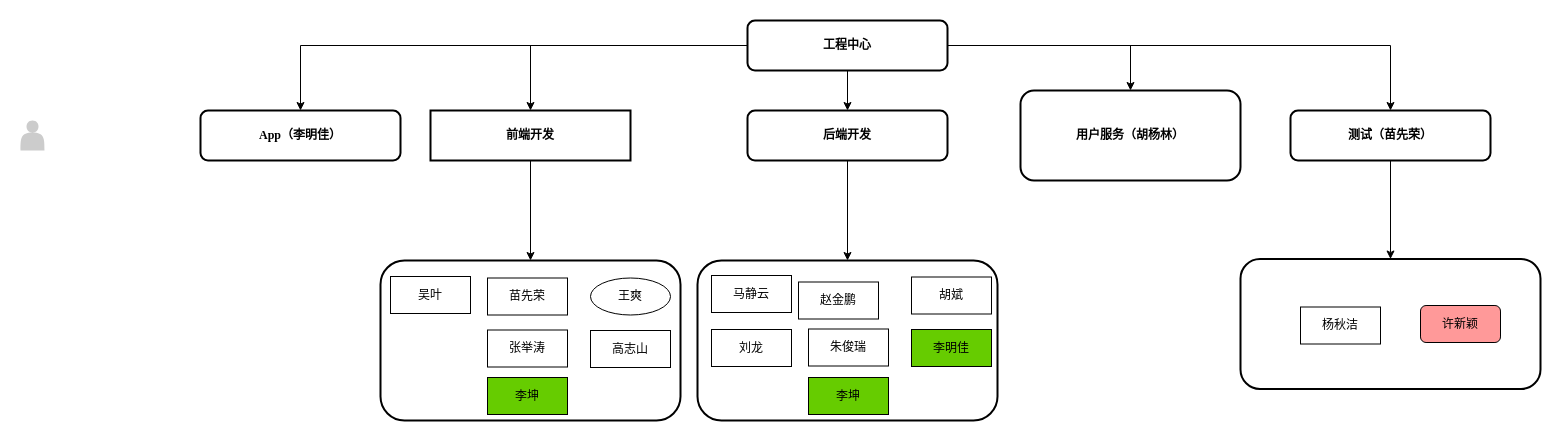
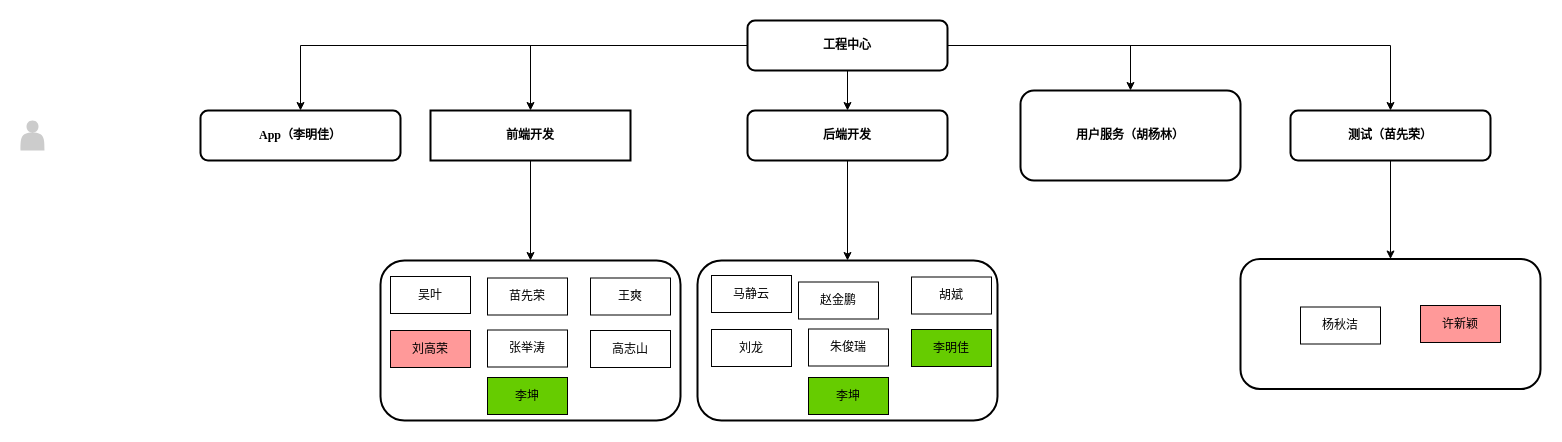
(631, 297) -> (631, 297)
(1461, 324) -> (1461, 324)
none -> (431, 349)
